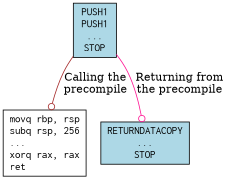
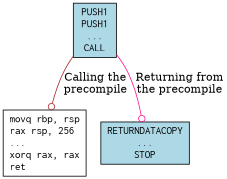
(95, 30) -> (95, 30)
(45, 143) -> (45, 143)
